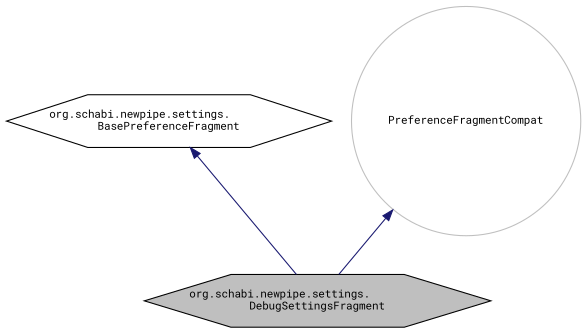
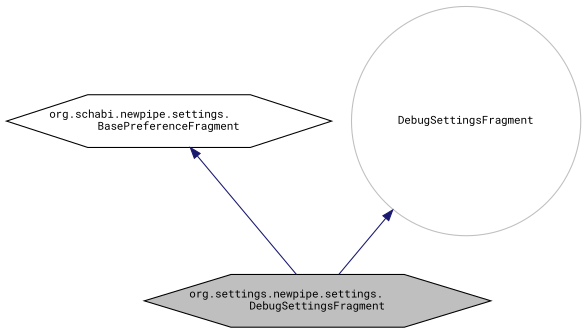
(466, 121) -> (466, 121)
(318, 301) -> (318, 301)
